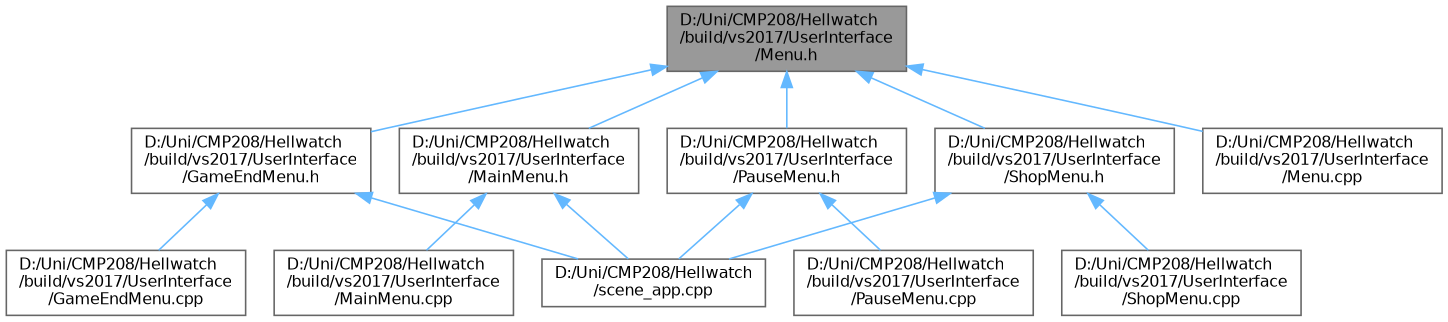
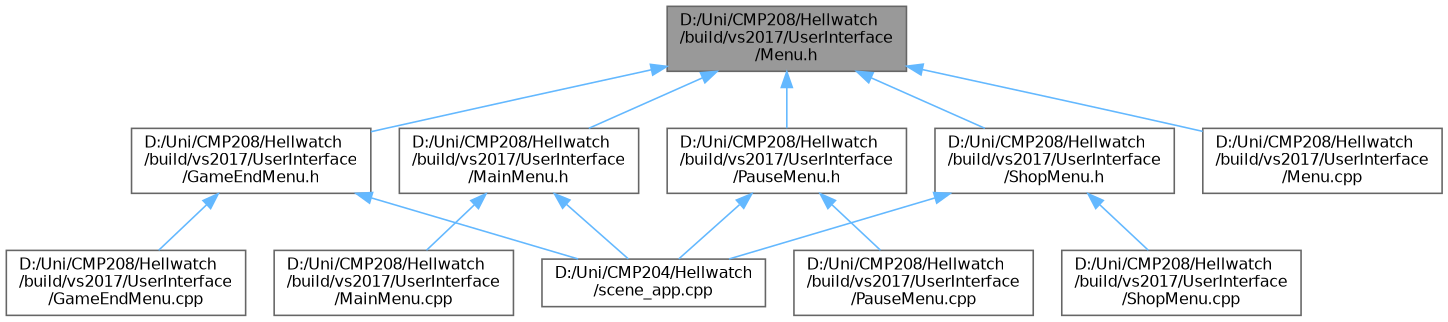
(654, 283) -> (654, 283)
